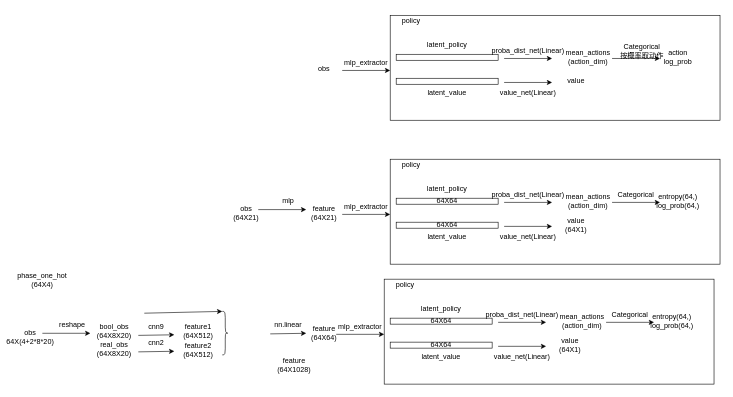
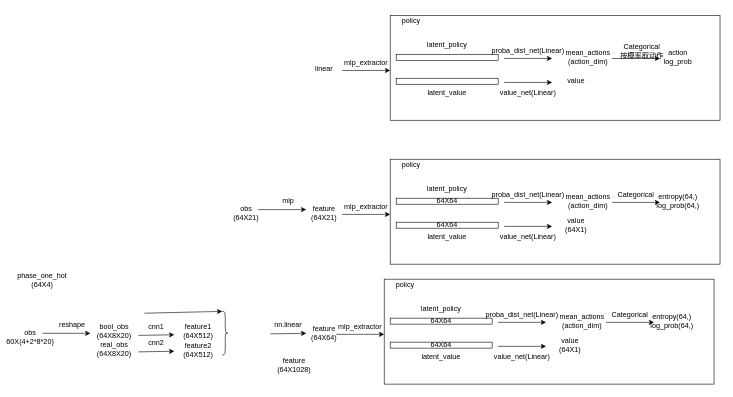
(324, 69) -> (324, 69)
(156, 327) -> (156, 327)
(30, 337) -> (30, 337)
